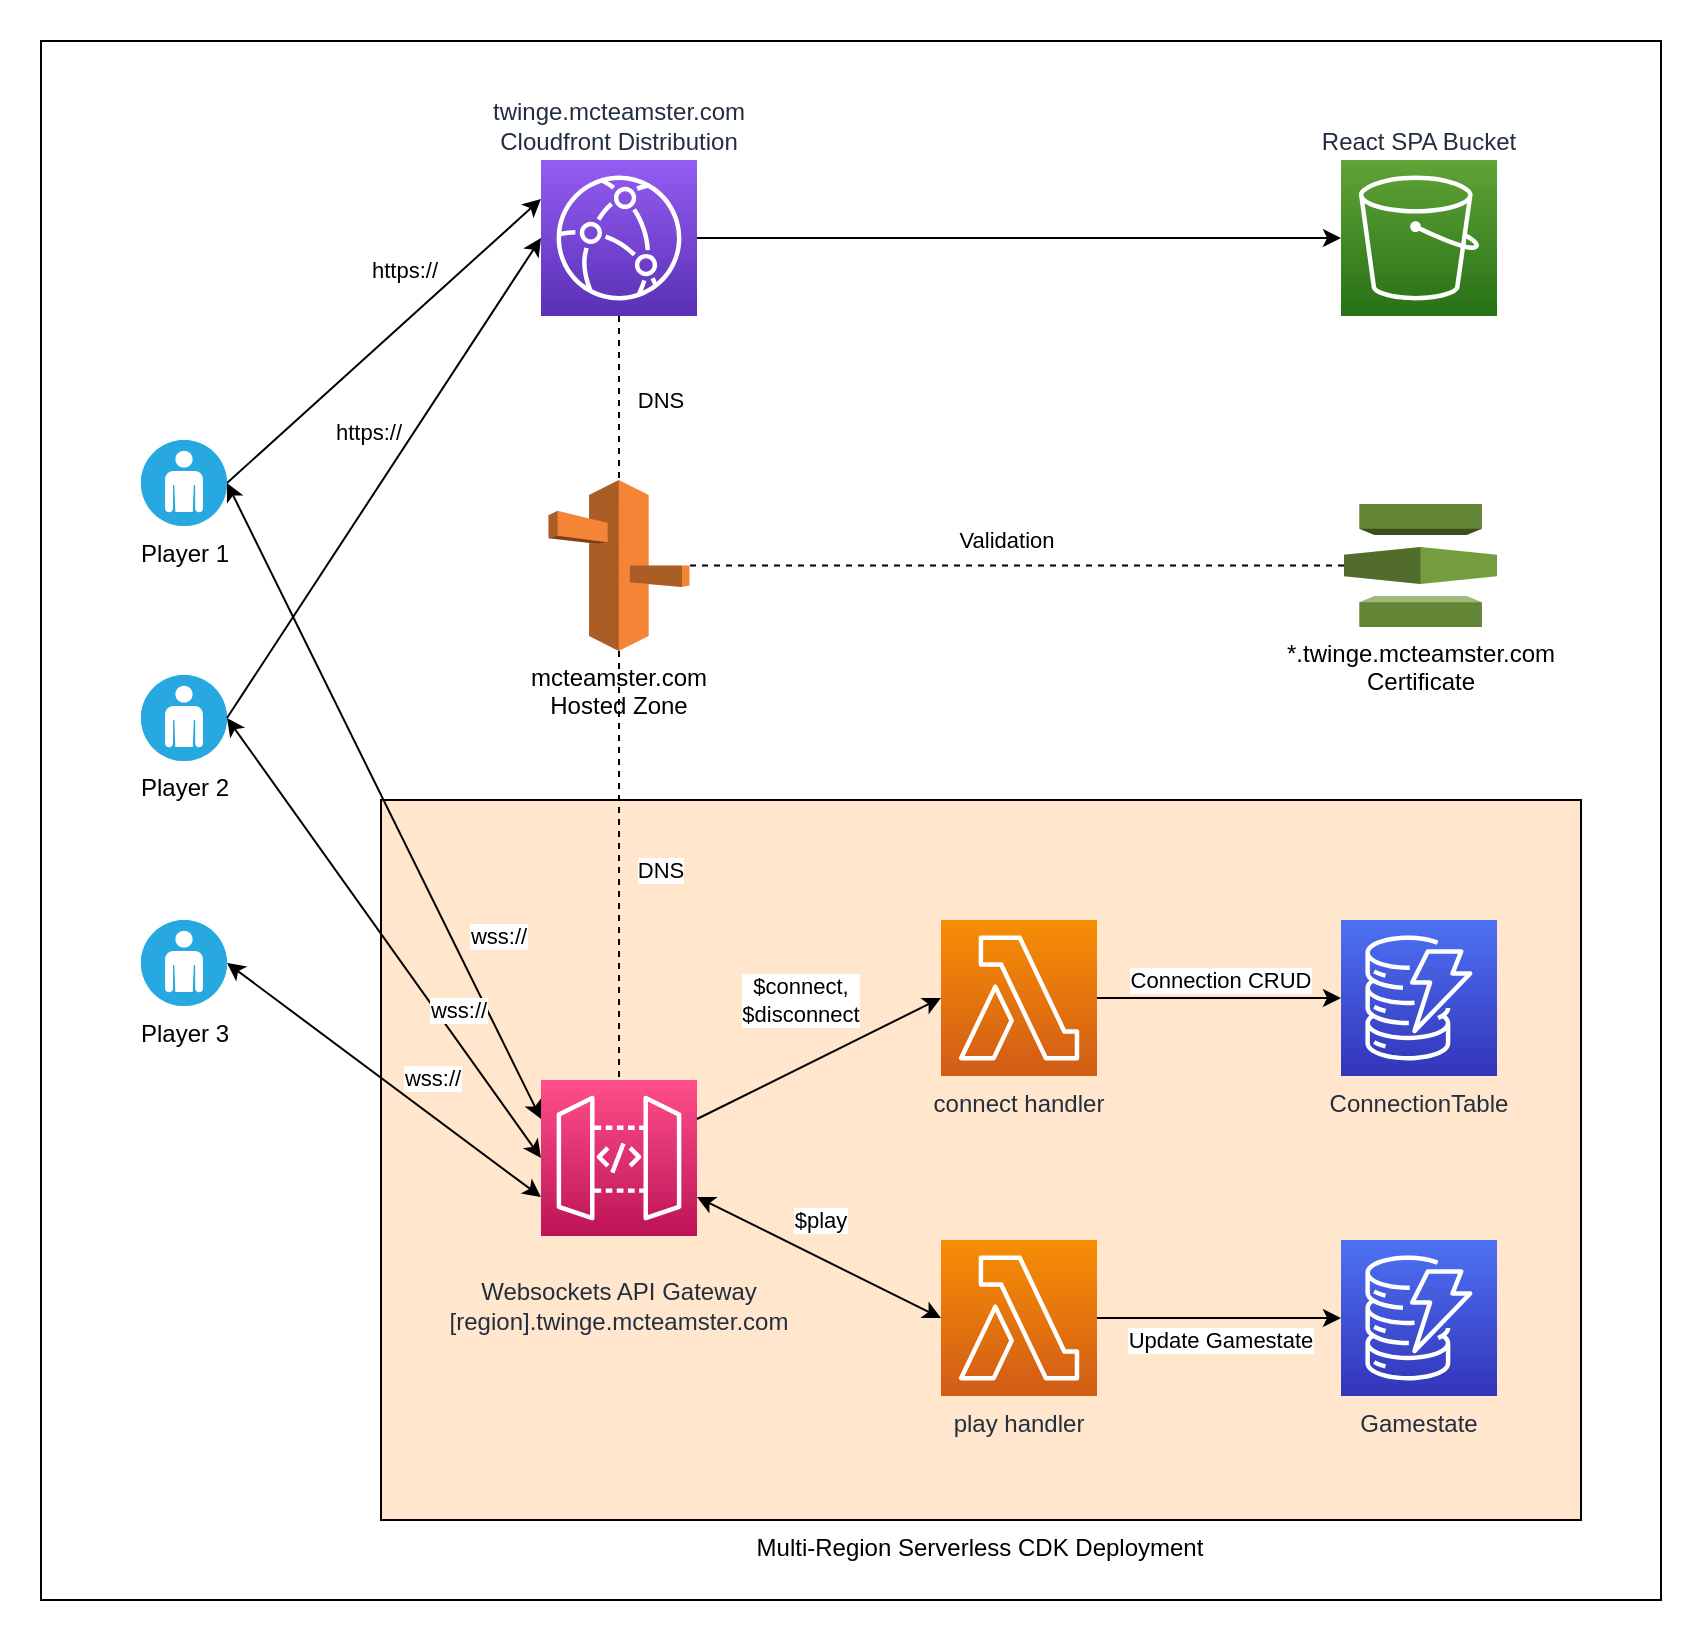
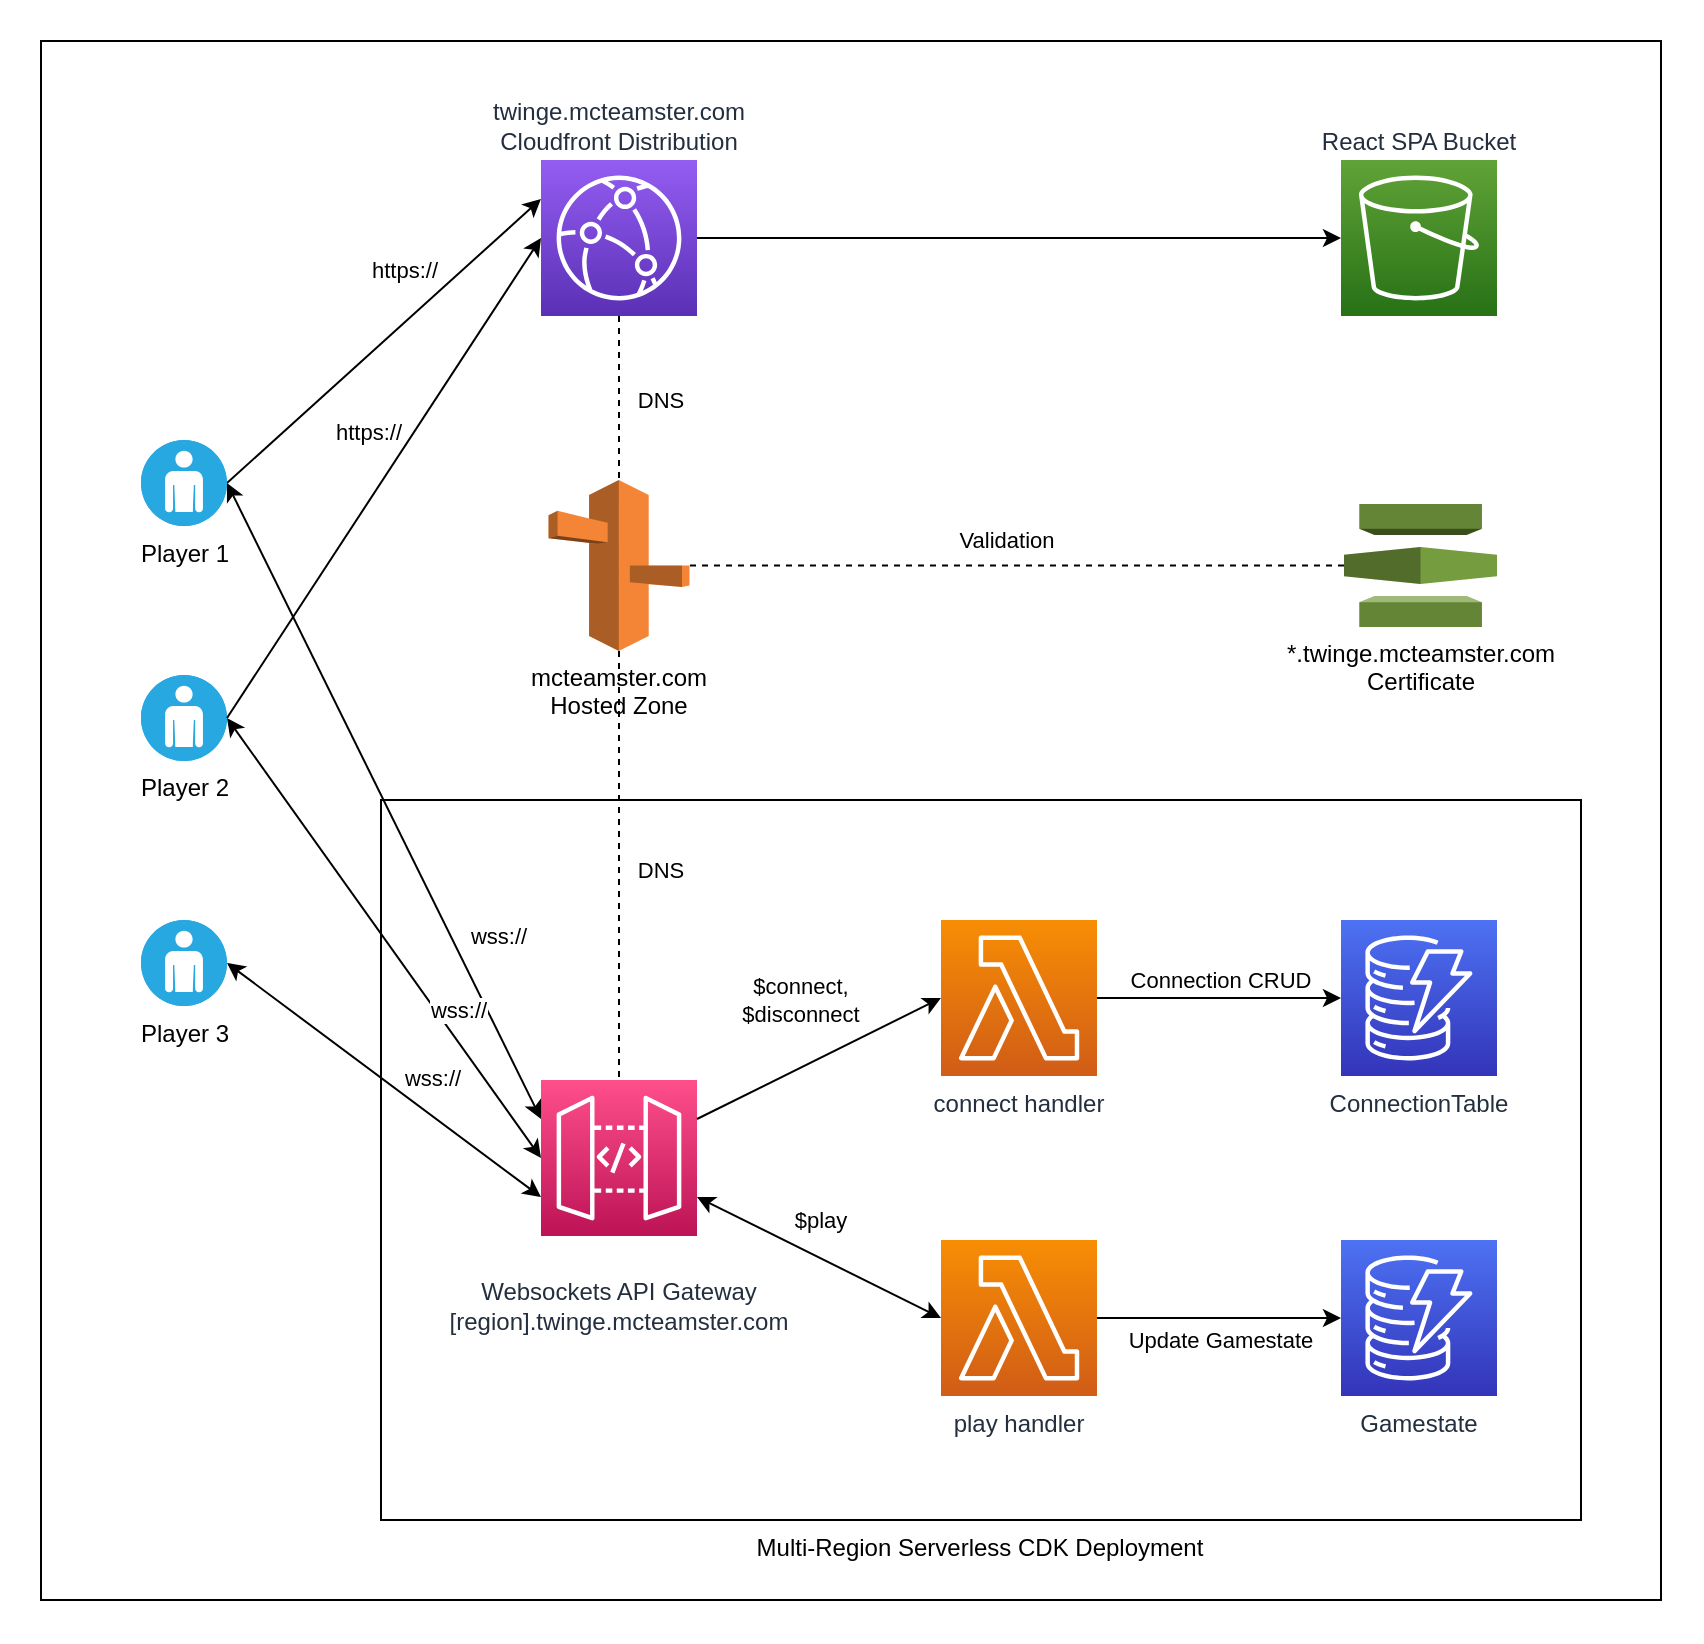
(981, 1160) -> (981, 1160)
